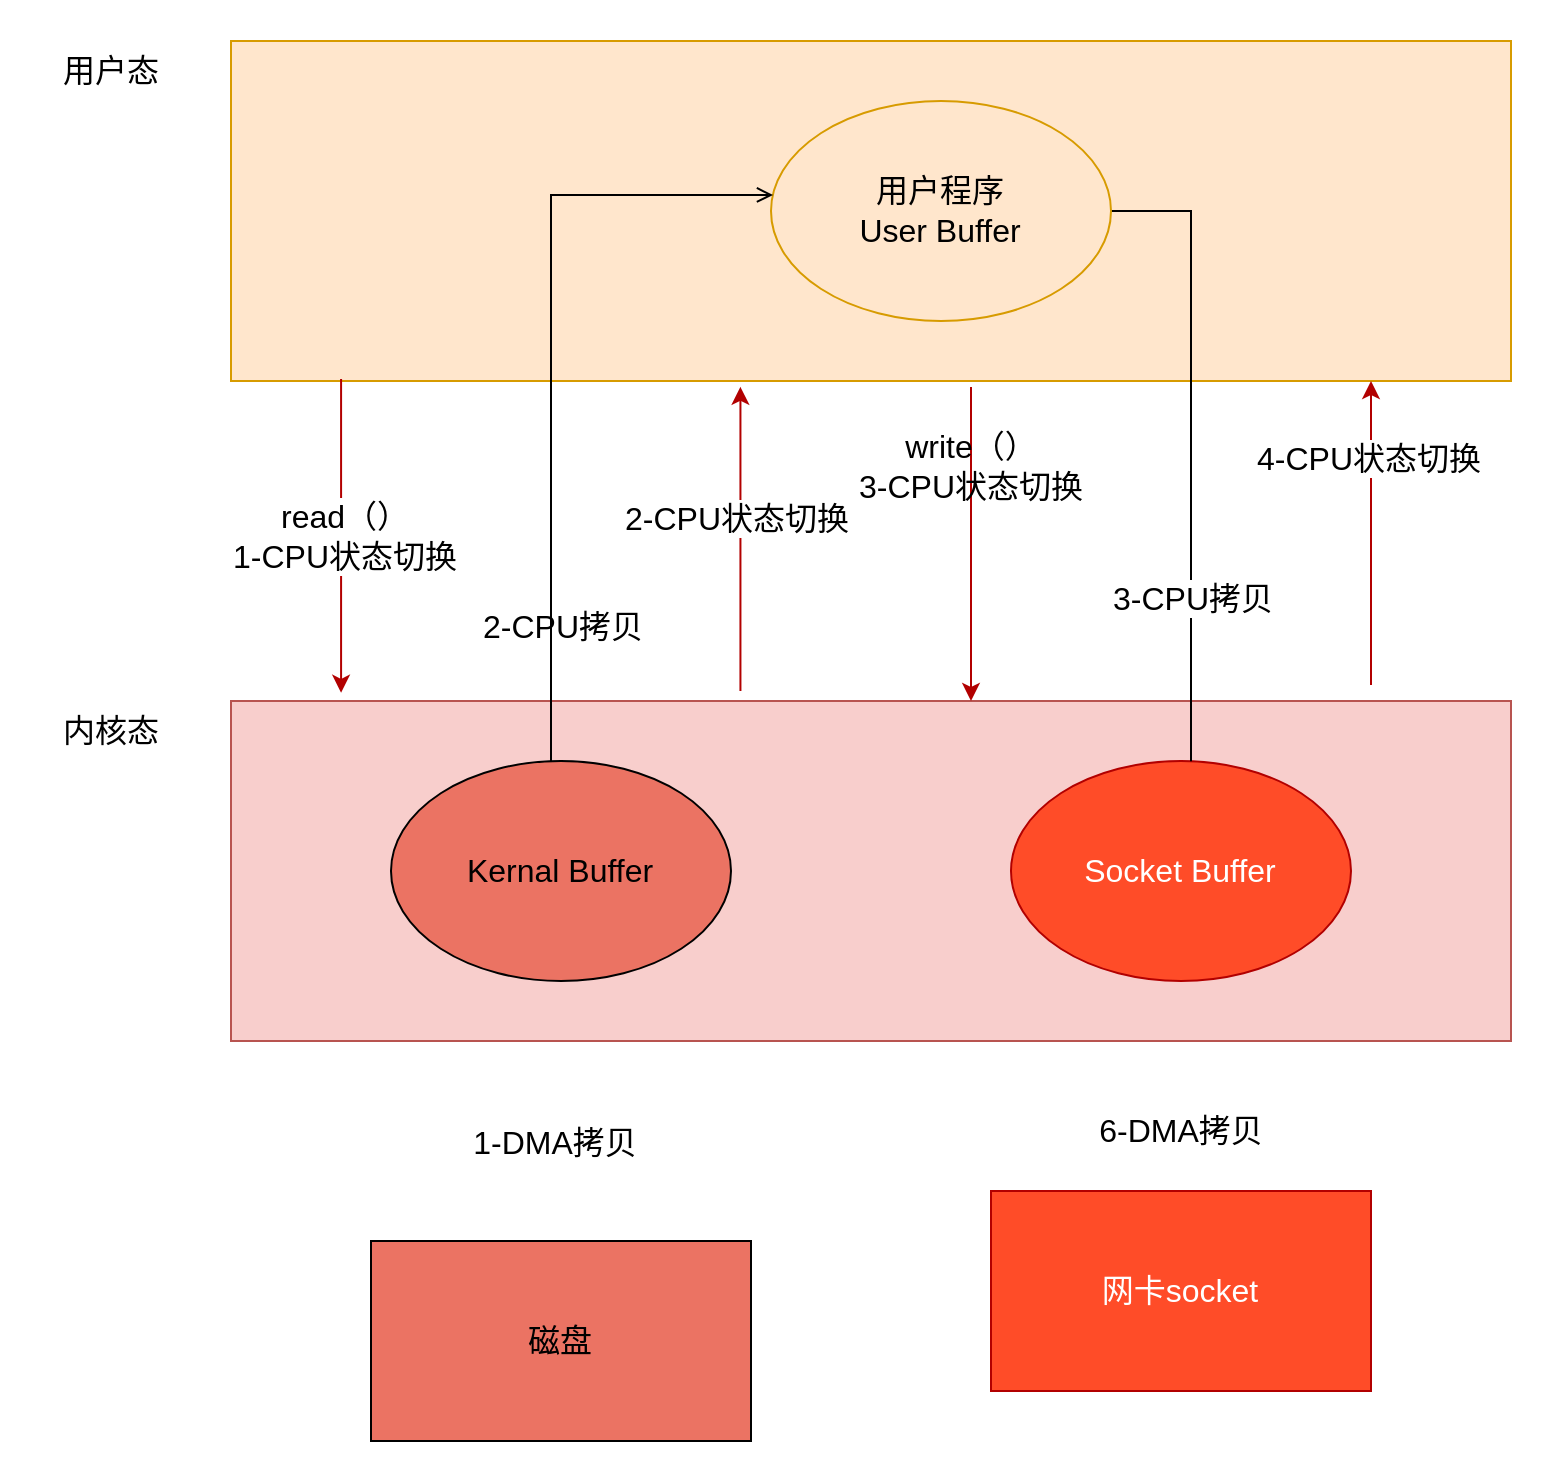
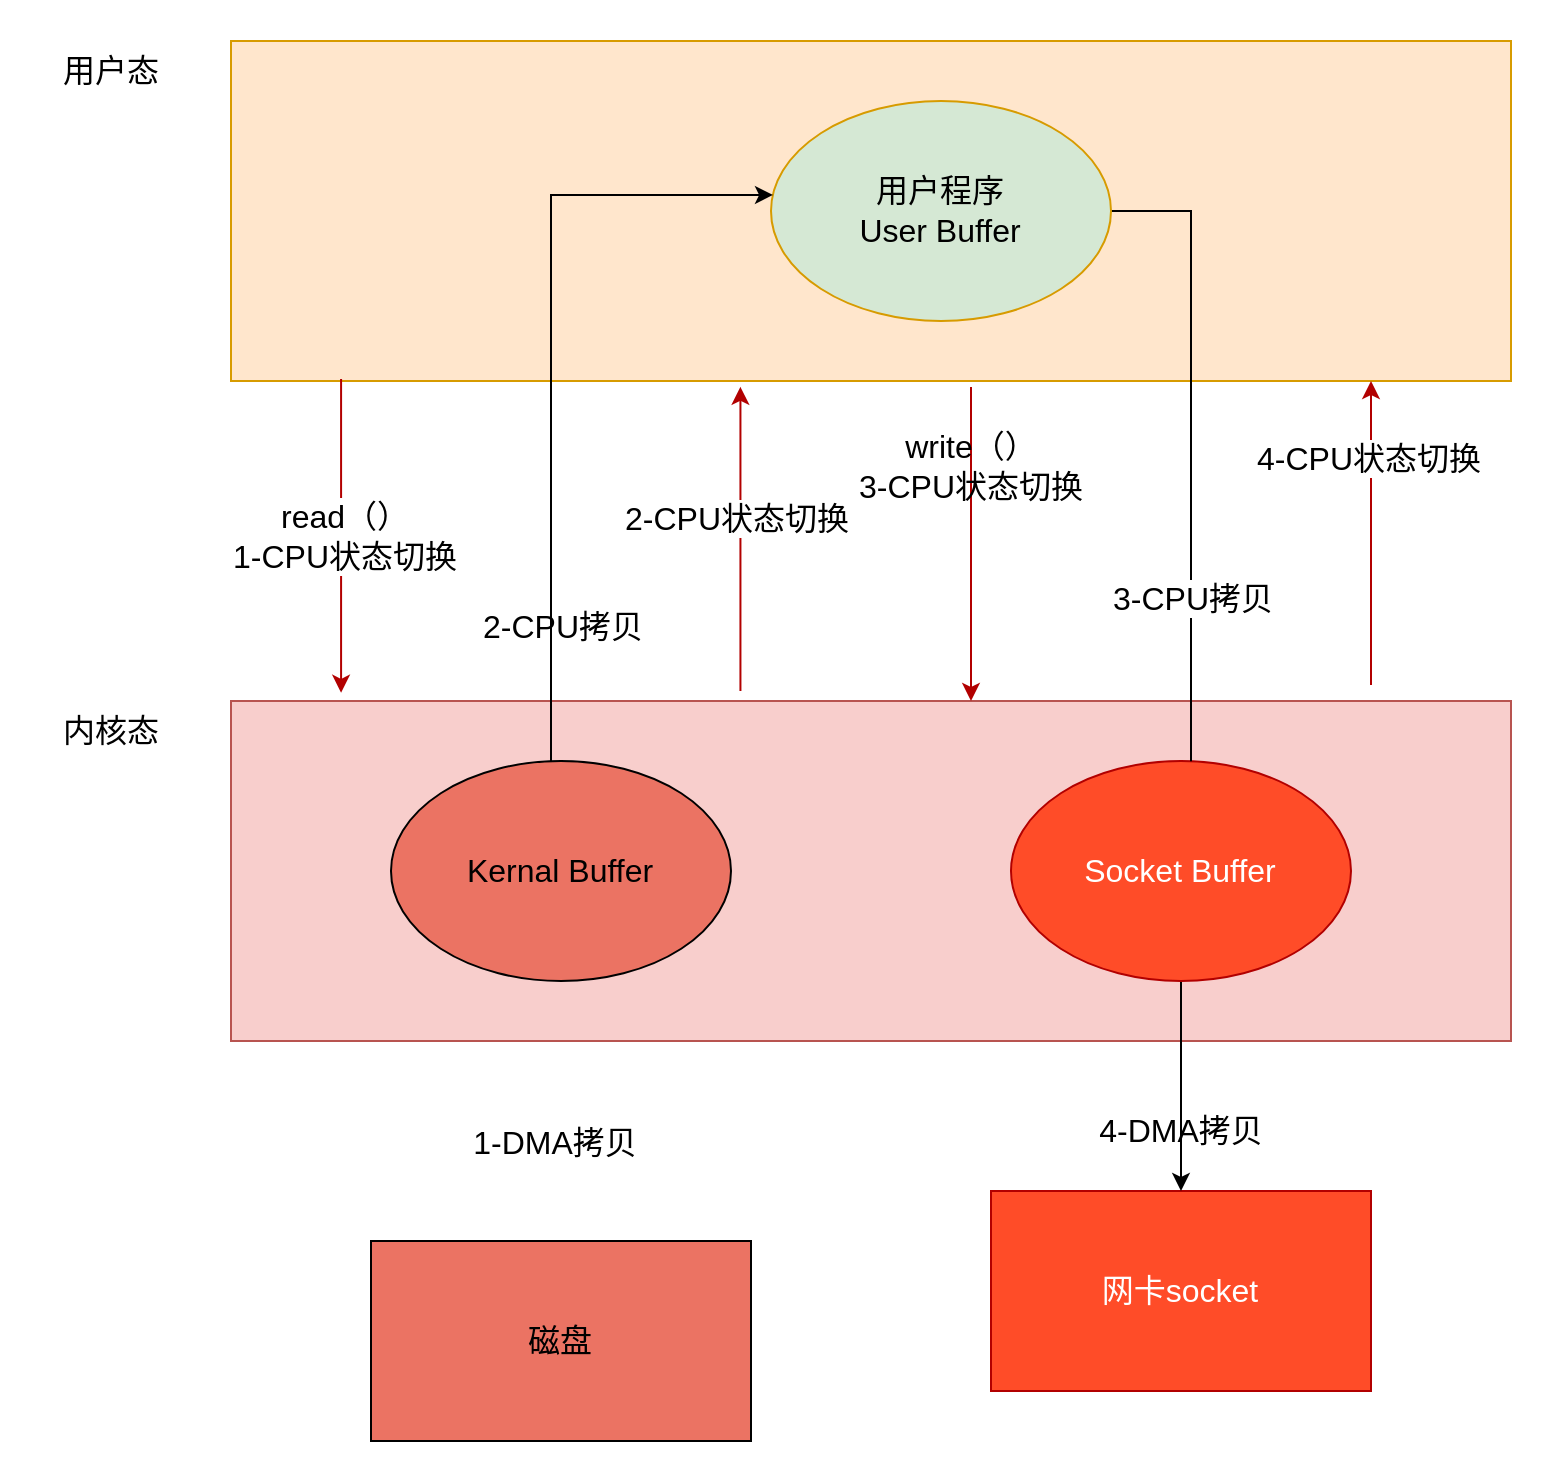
(761, 195) -> (758, 195)
(941, 211) -> (941, 211)
none -> (1181, 1079)
(1182, 1131) -> (1182, 1131)
